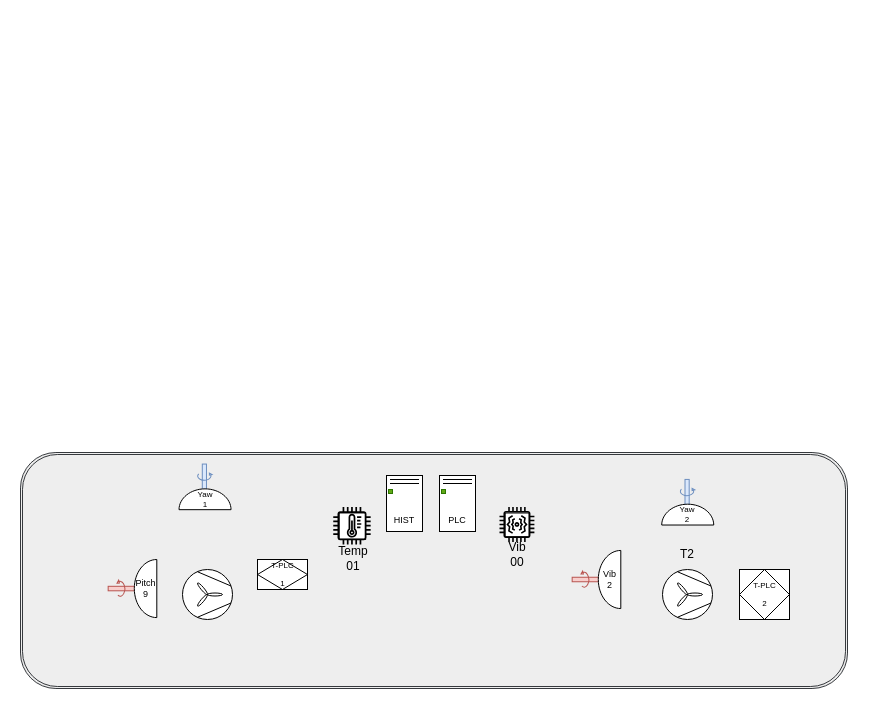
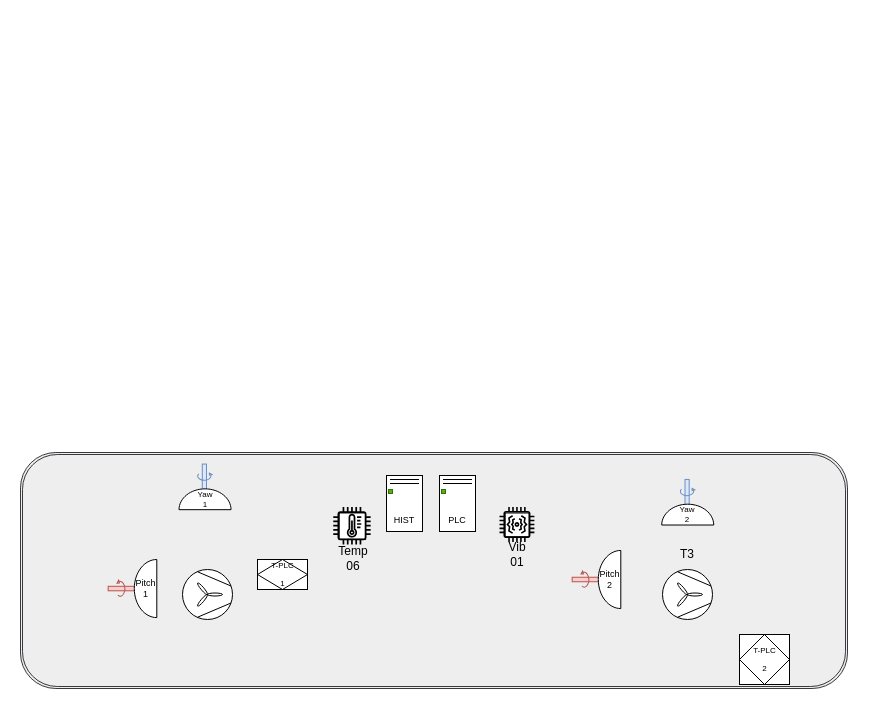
(518, 555) -> (518, 555)
(688, 555) -> (688, 555)
(354, 559) -> (354, 559)
(610, 580) -> (610, 580)
(146, 589) -> (146, 589)
(765, 595) -> (765, 660)
